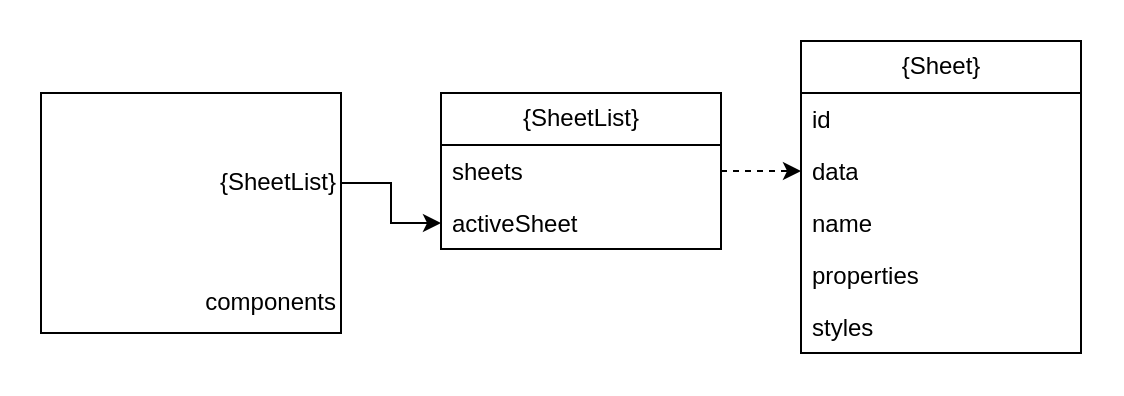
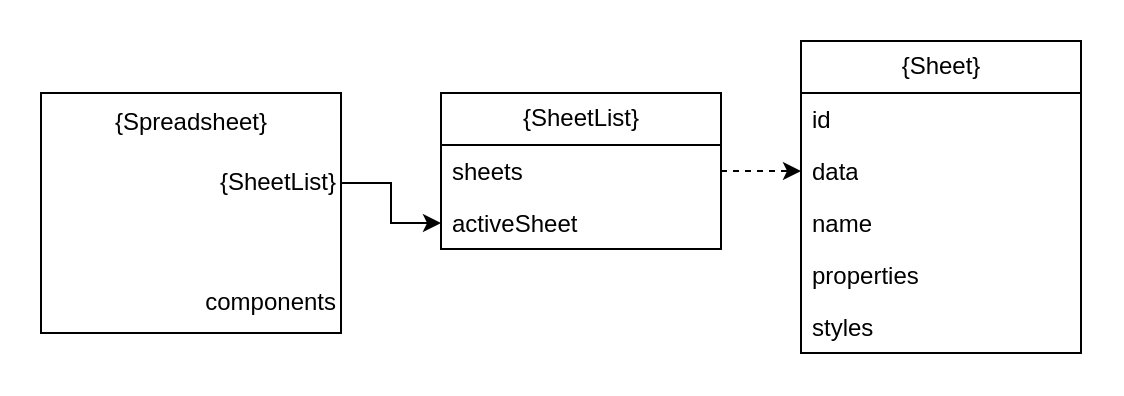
none -> (191, 123)
